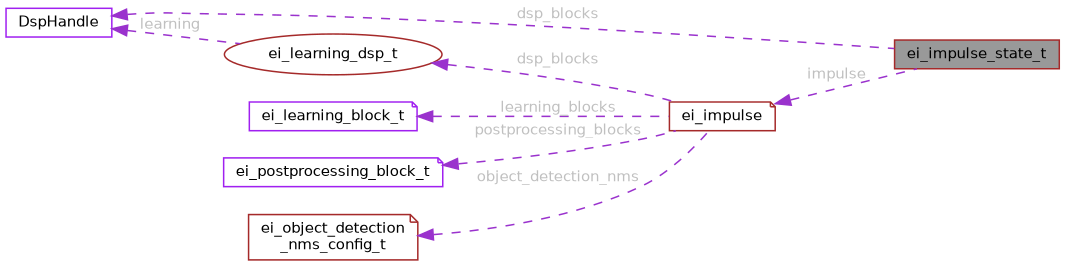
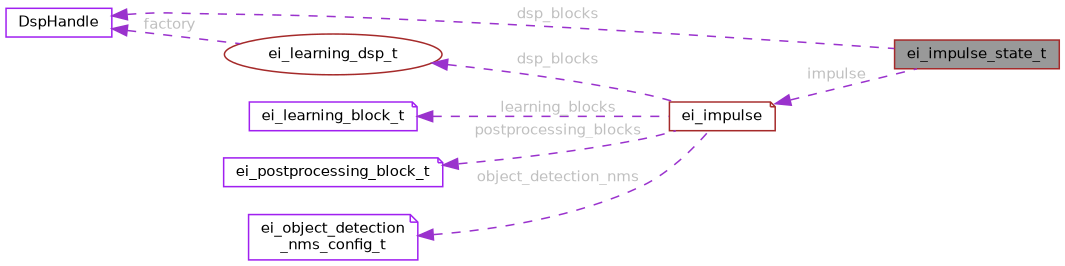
(168, 25) -> (168, 25)
(333, 237) -> (333, 237)
